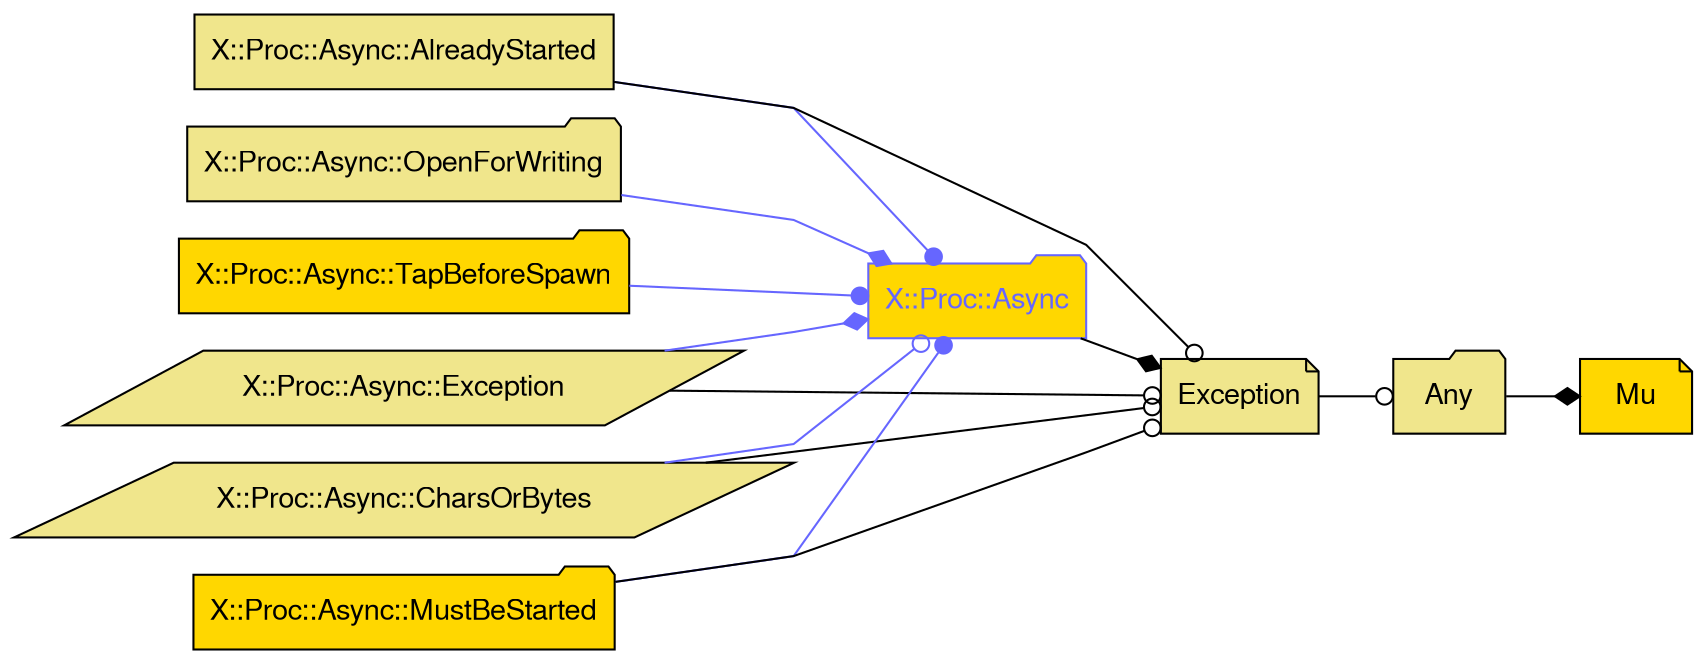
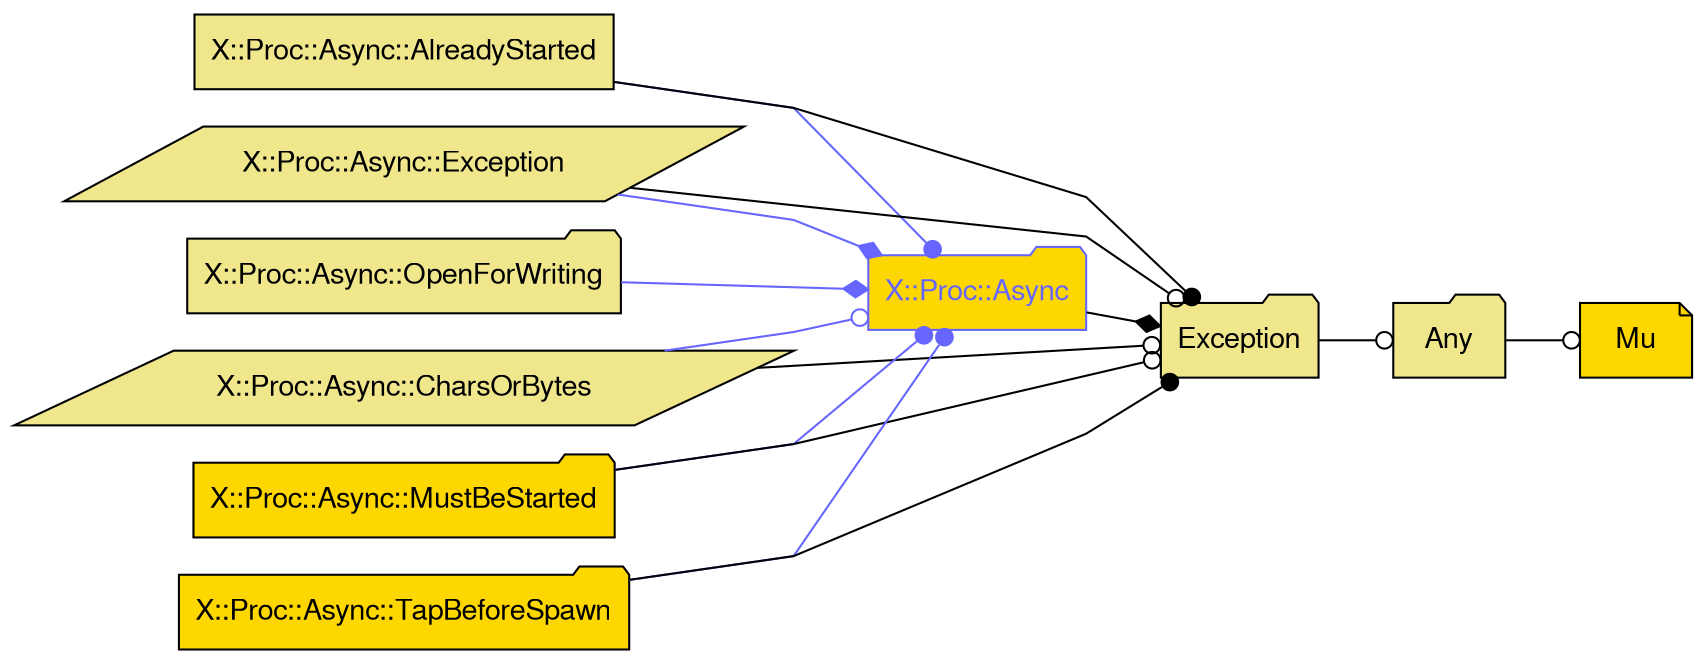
(923, 168) -> (918, 146)
(1240, 396) -> (1240, 340)
(1530, 396) -> (1535, 340)
none -> (904, 510)
